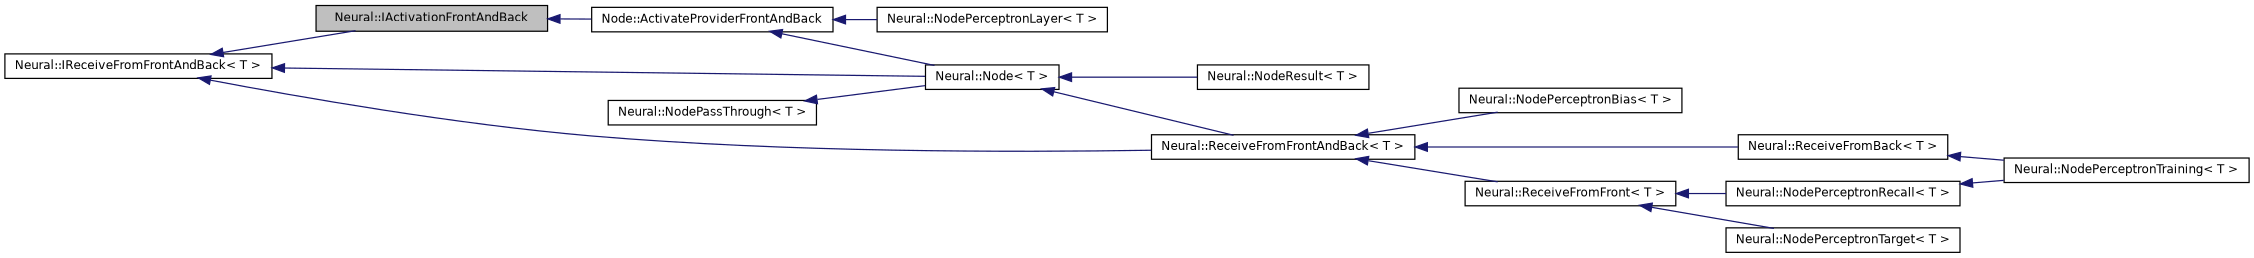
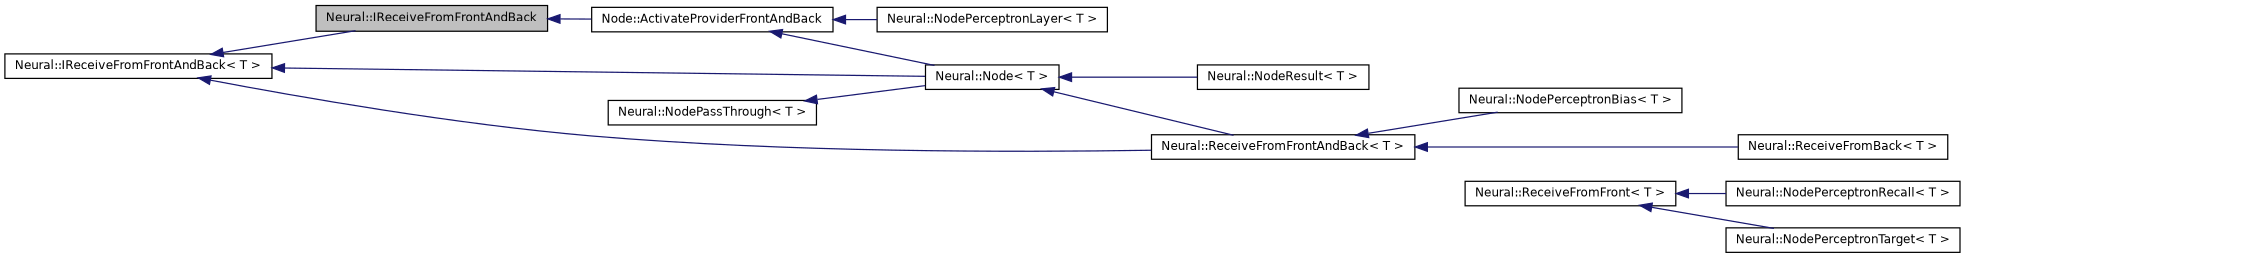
(432, 18) -> (432, 18)
(2127, 170) -> none
(1433, 171) -> none
